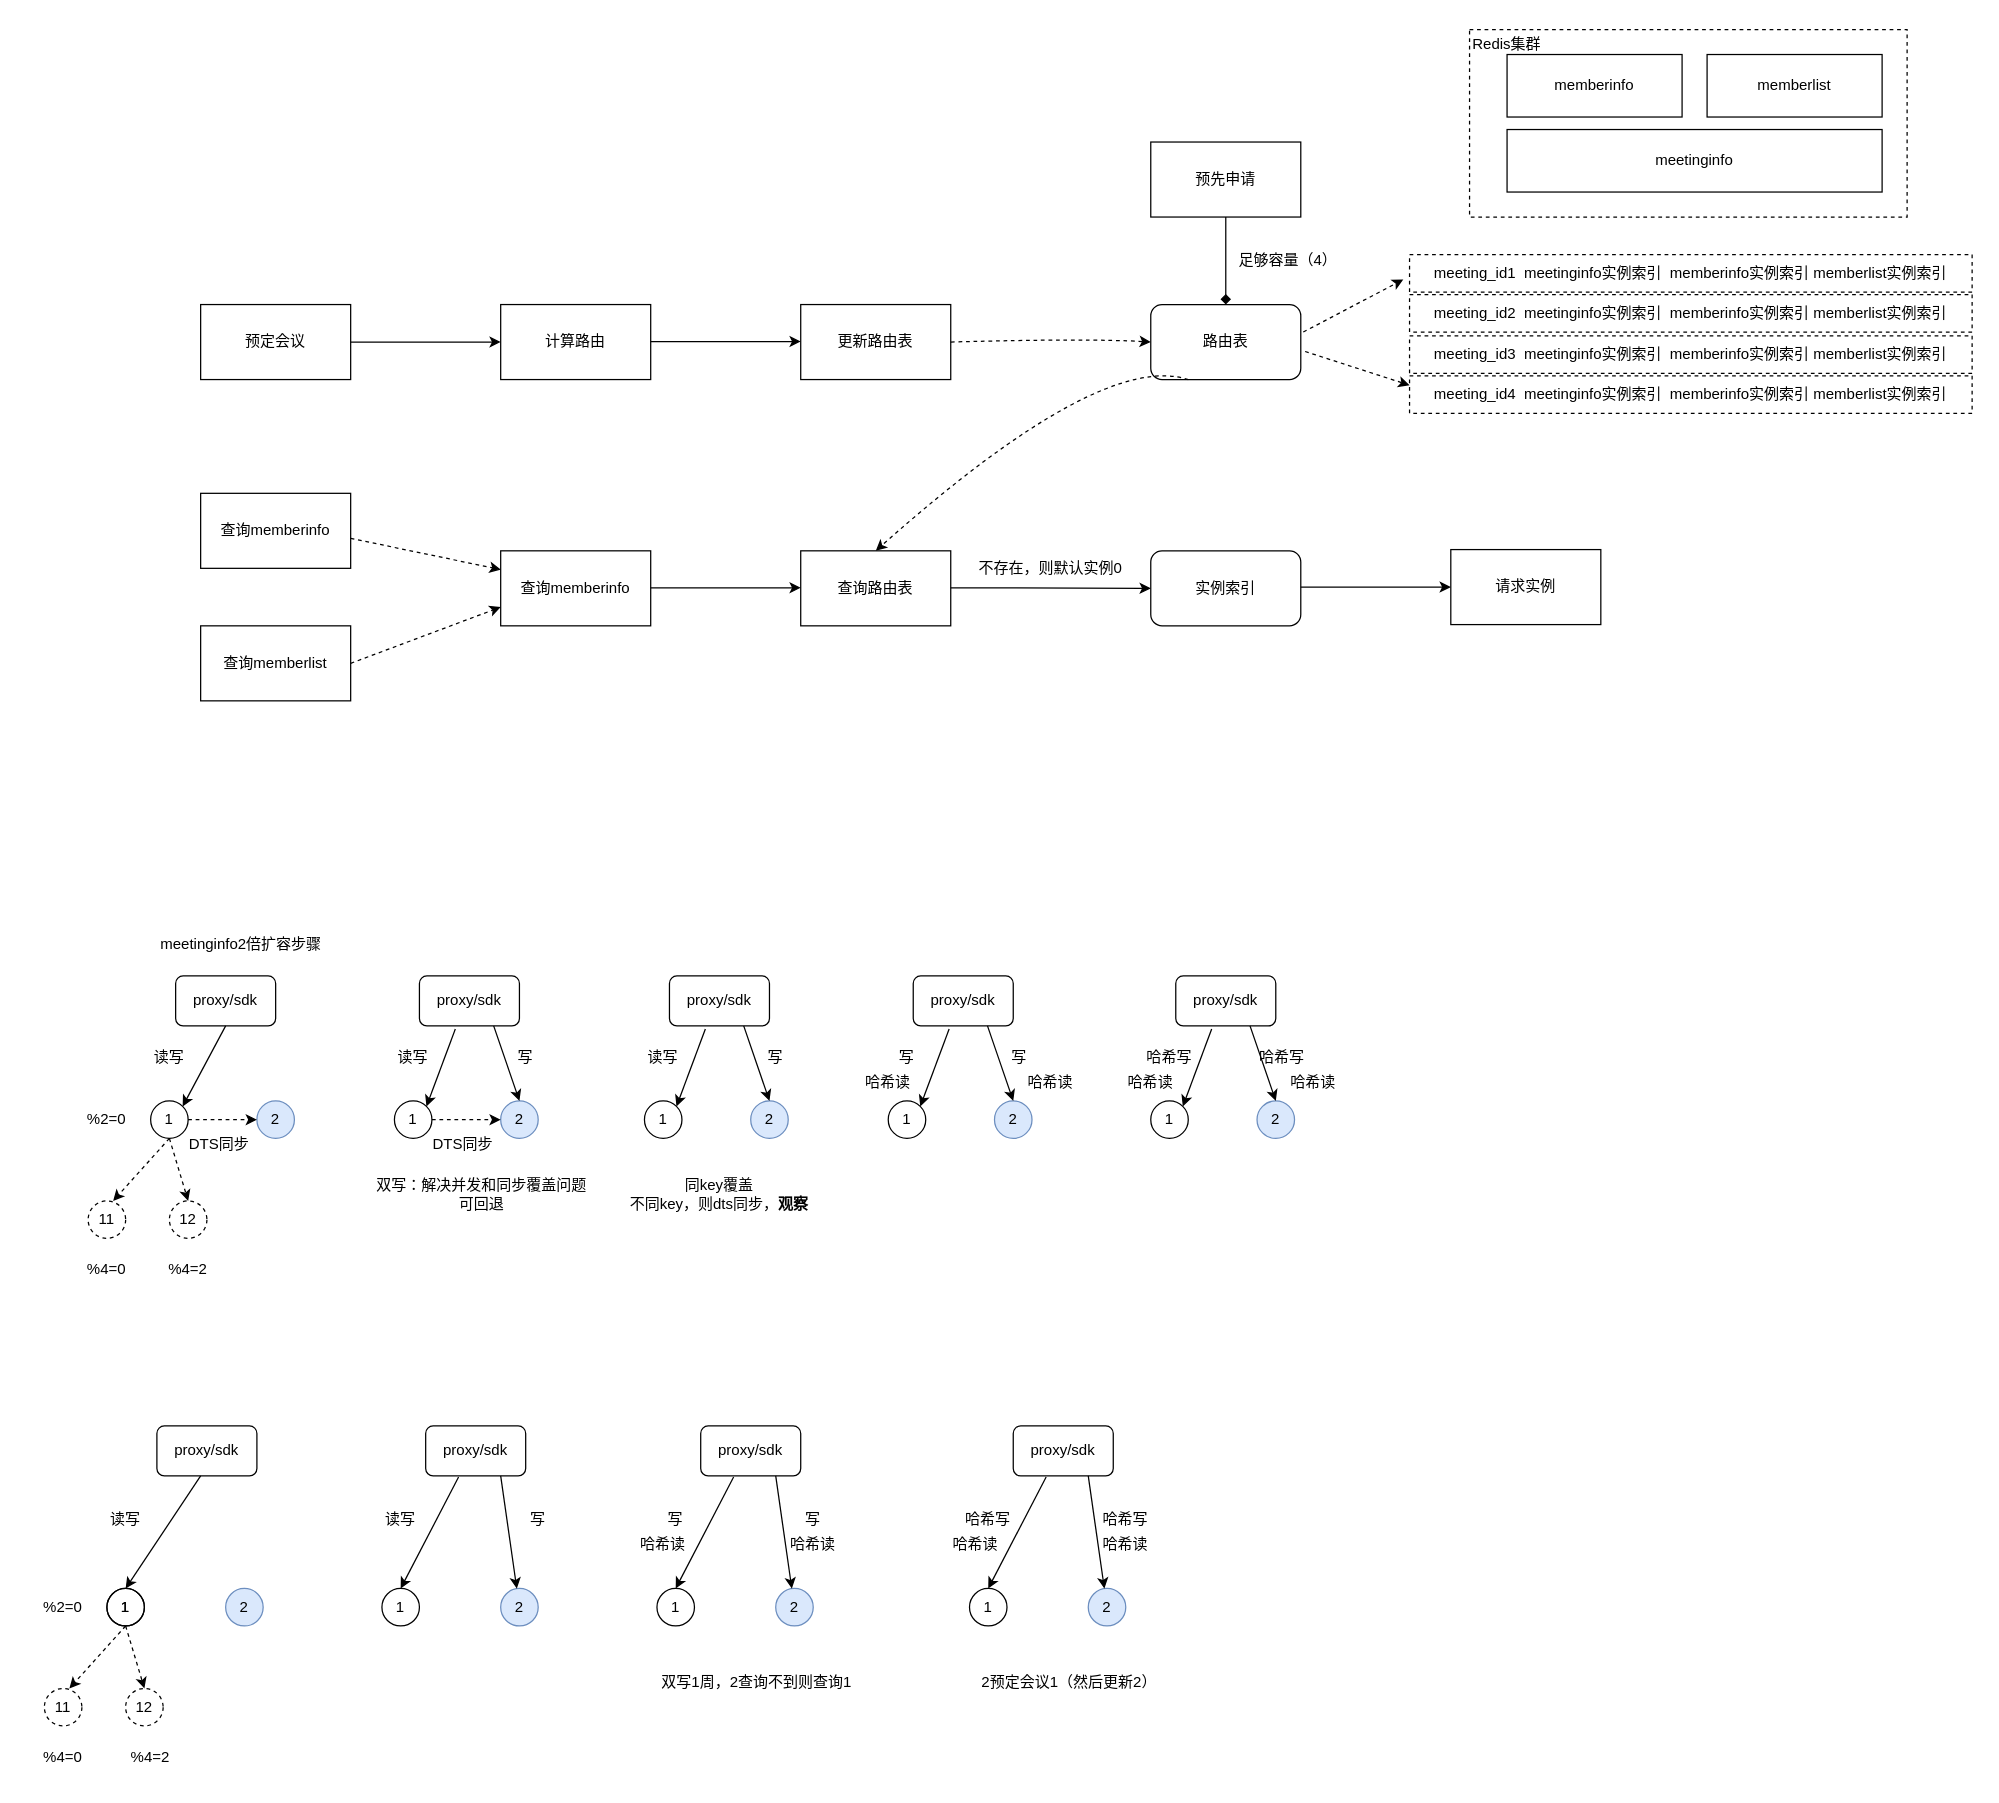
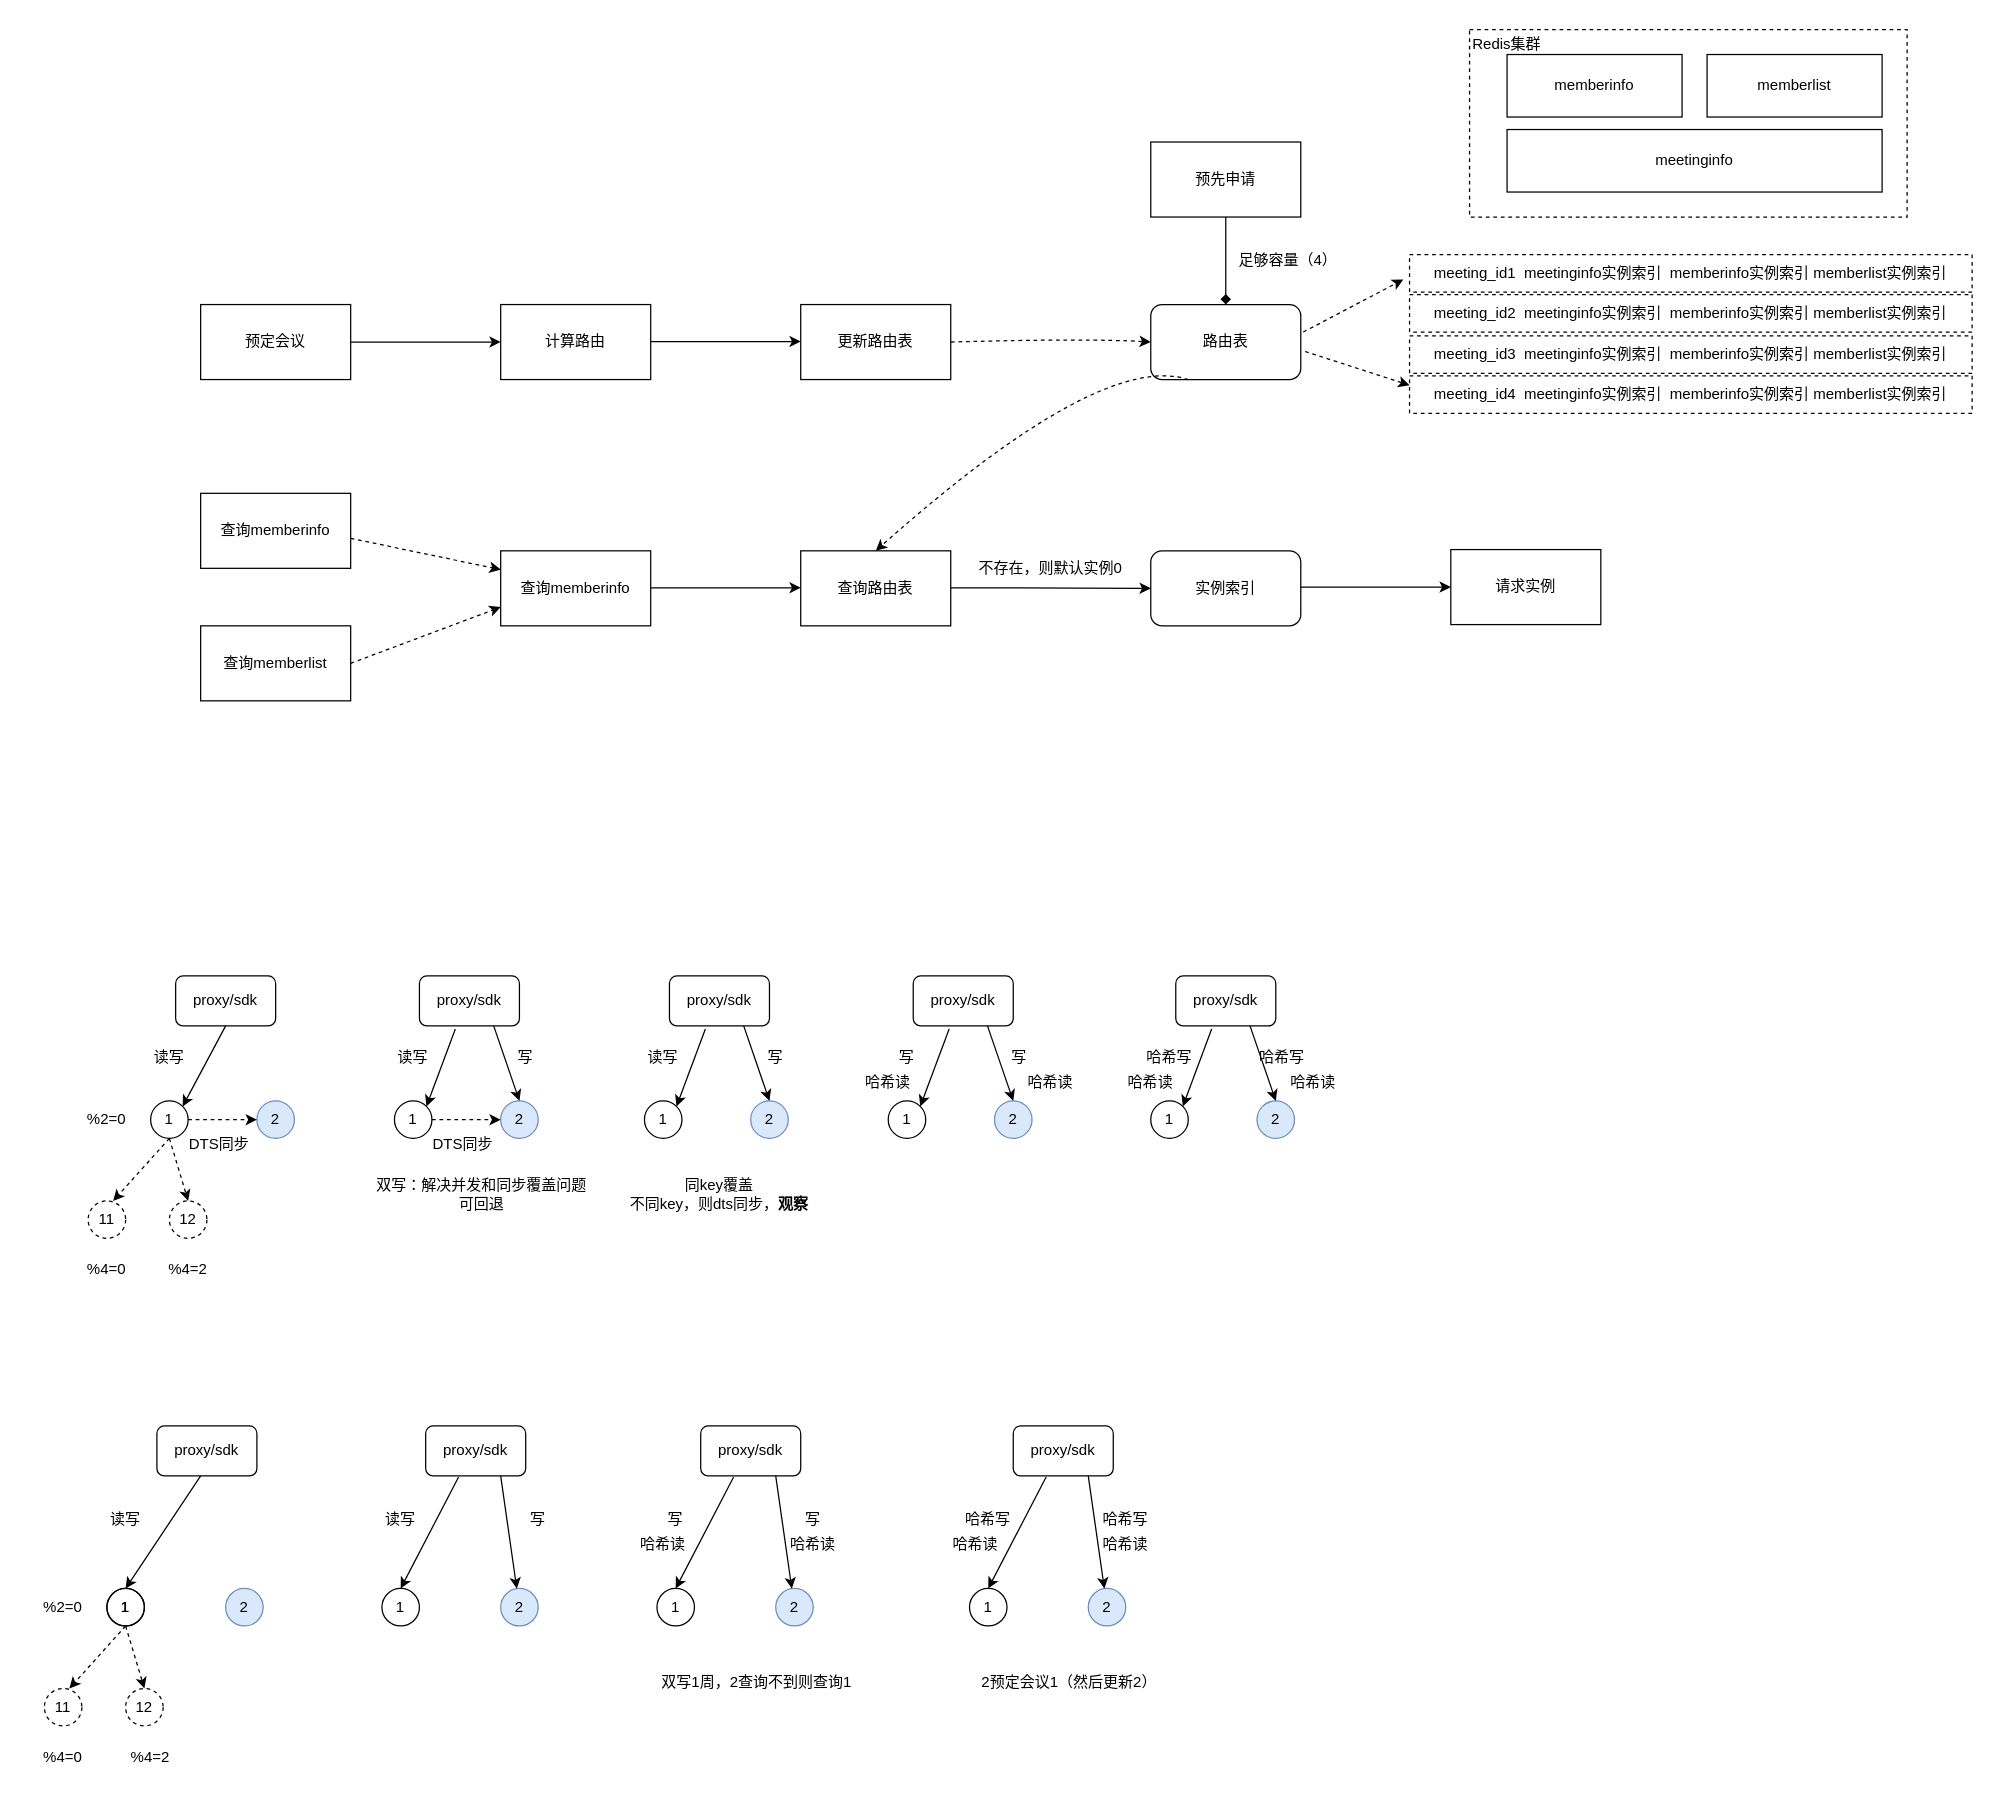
(241, 944) -> none
